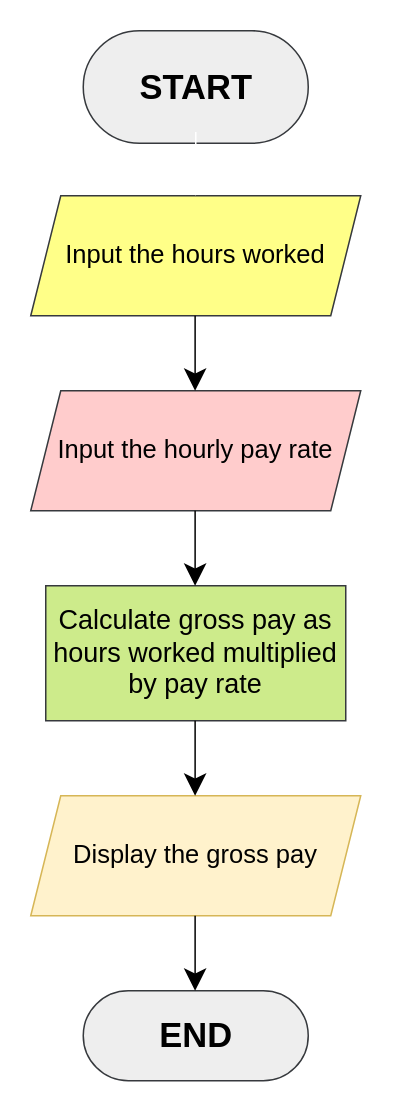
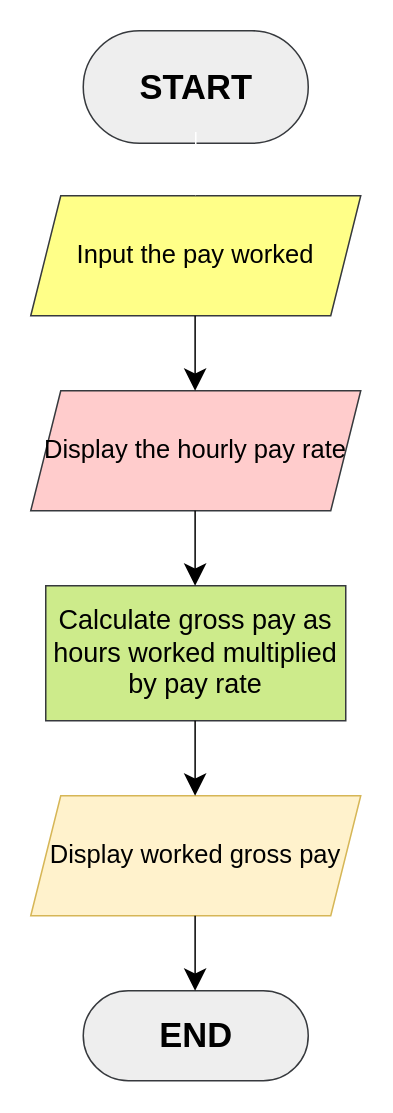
(196, 256) -> (196, 256)
(196, 451) -> (196, 451)
(196, 856) -> (196, 856)
